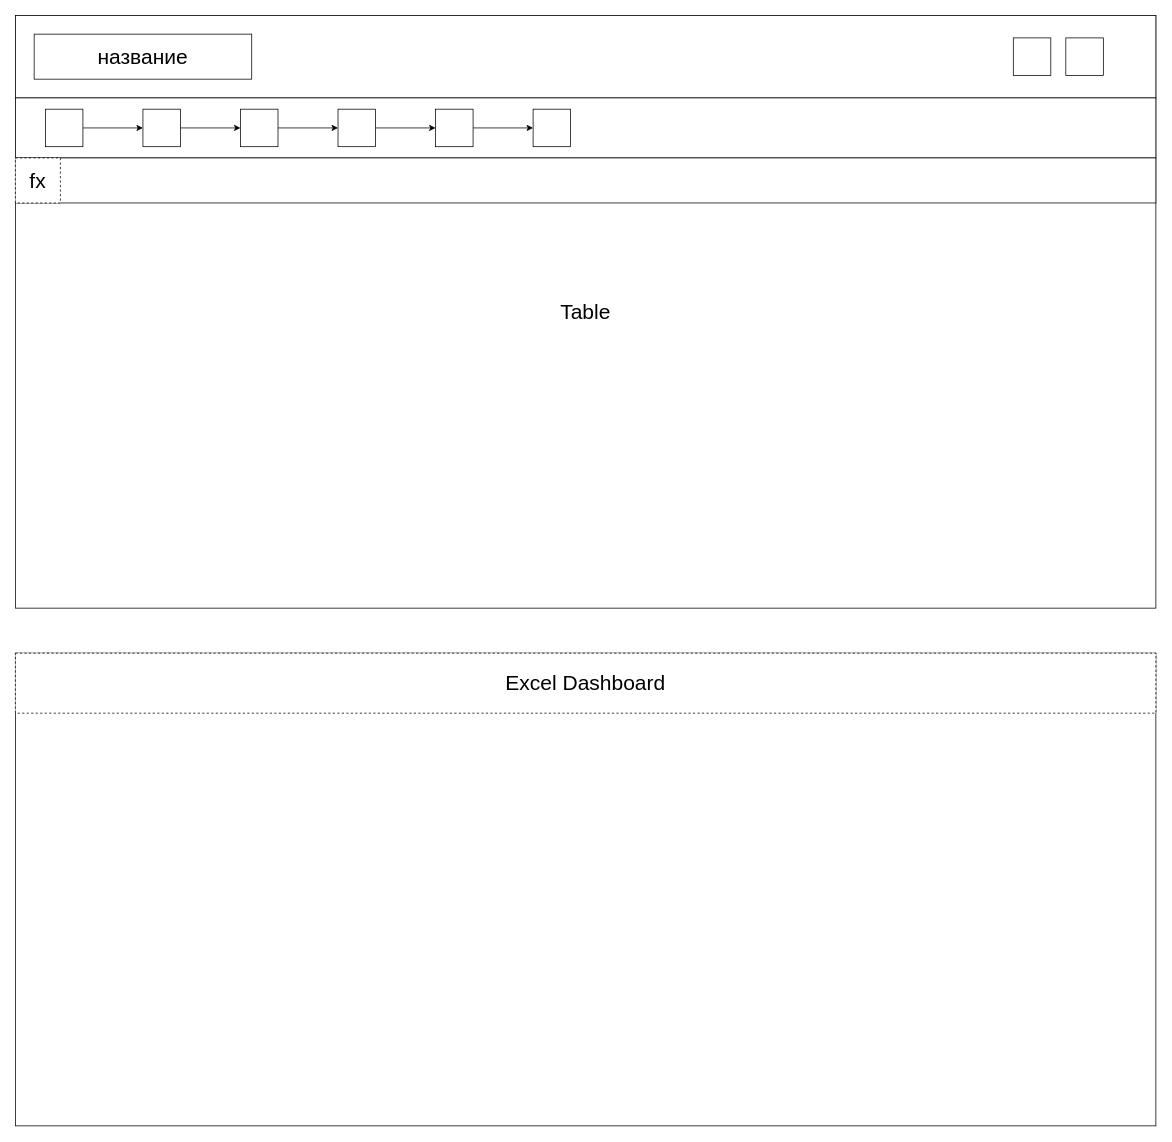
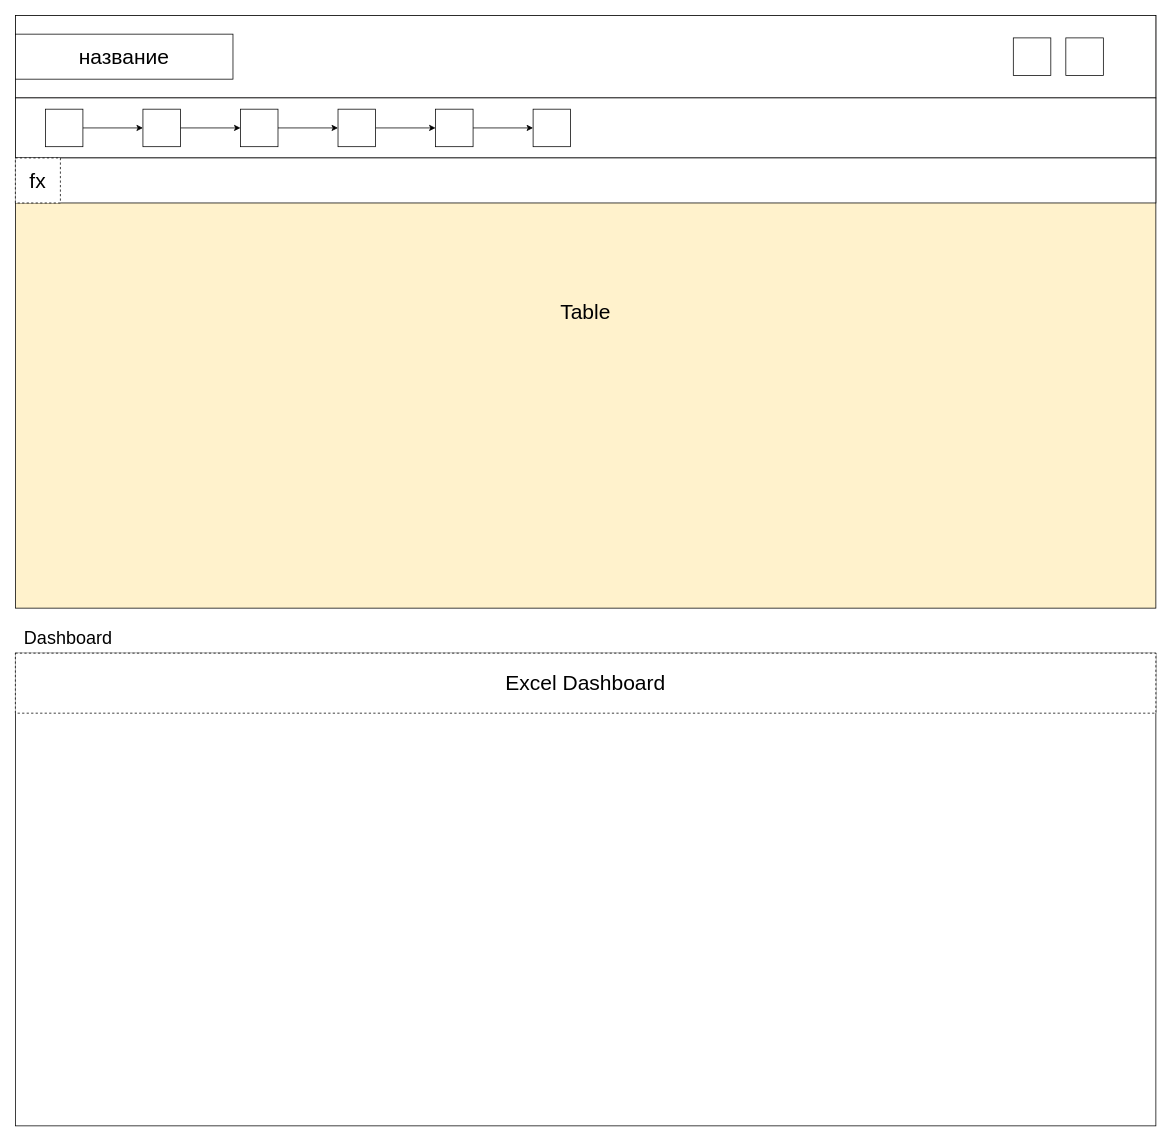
(143, 57) -> (124, 57)
(585, 312) -> (585, 312)
none -> (68, 638)
